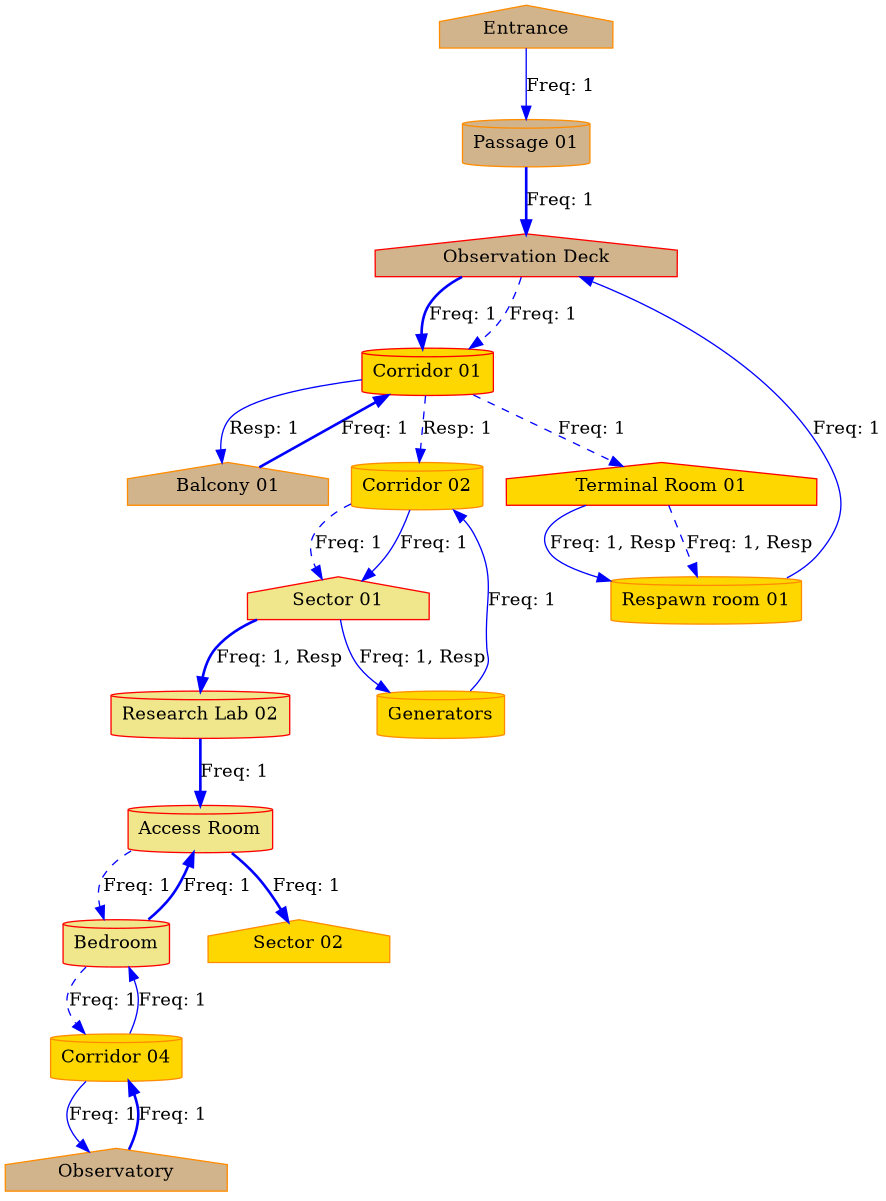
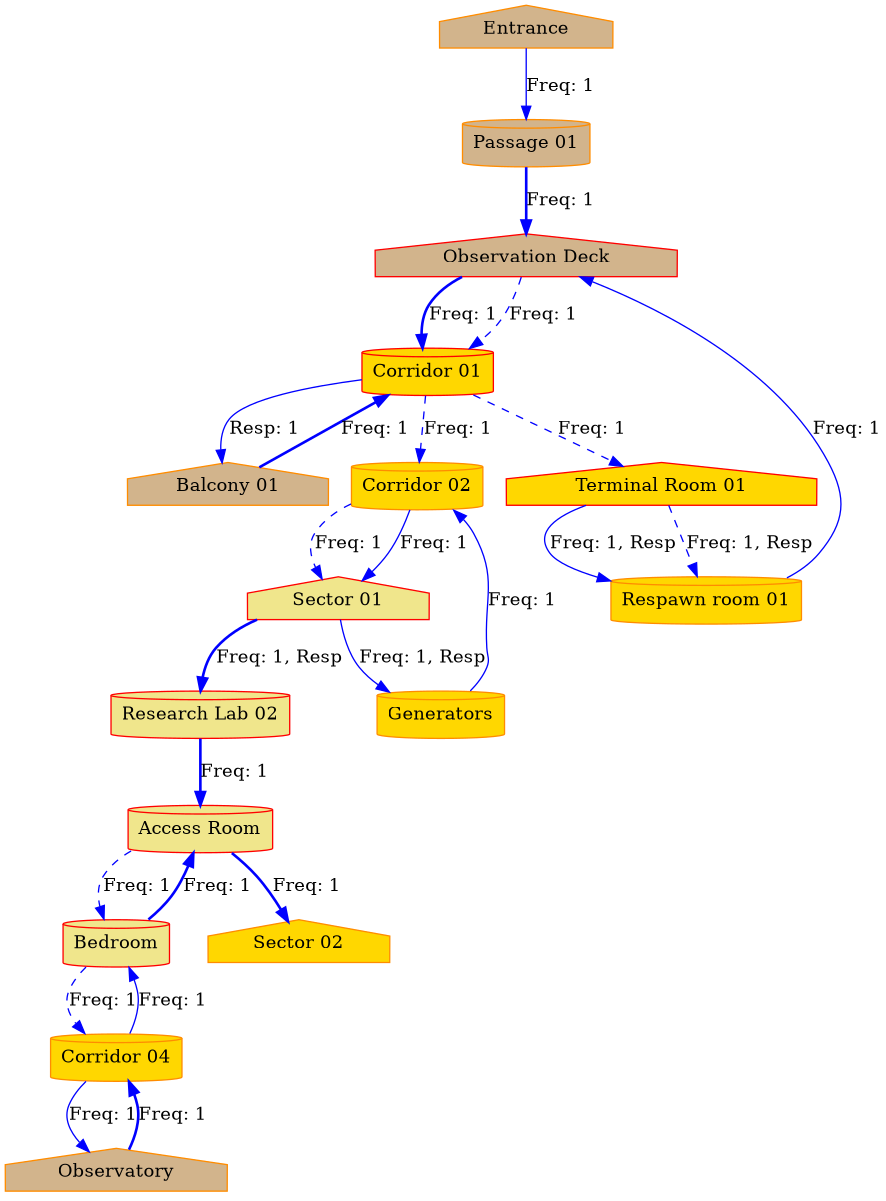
(458, 429) -> (458, 429)
